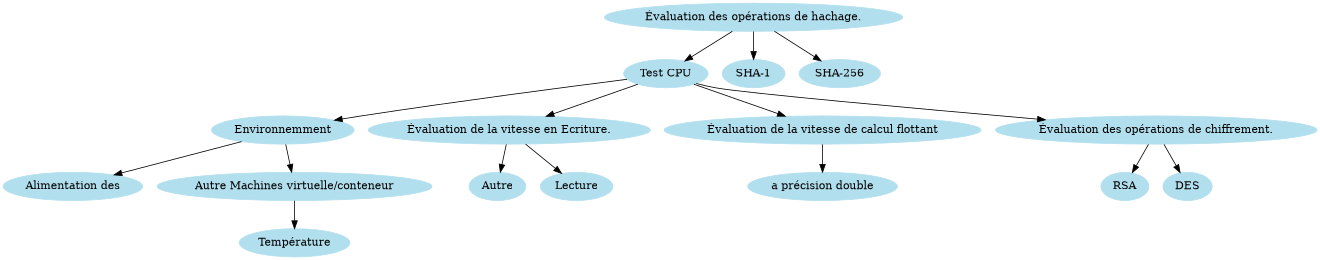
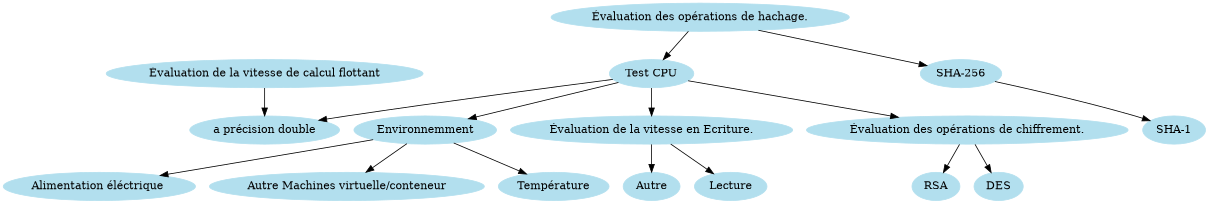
(754, 42) -> (1069, 99)
(736, 99) -> (470, 98)
(73, 186) -> (99, 186)
(295, 211) -> (487, 157)
